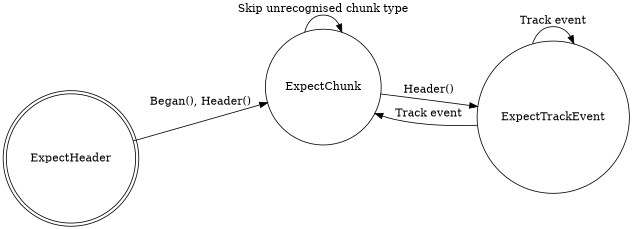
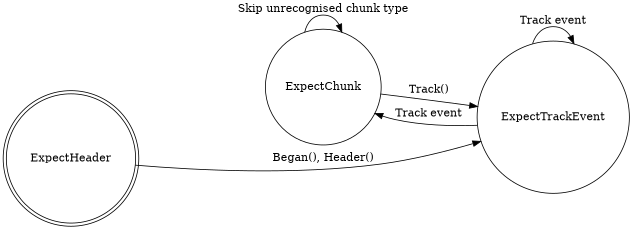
(429, 90) -> (429, 90)
(196, 123) -> (305, 170)
